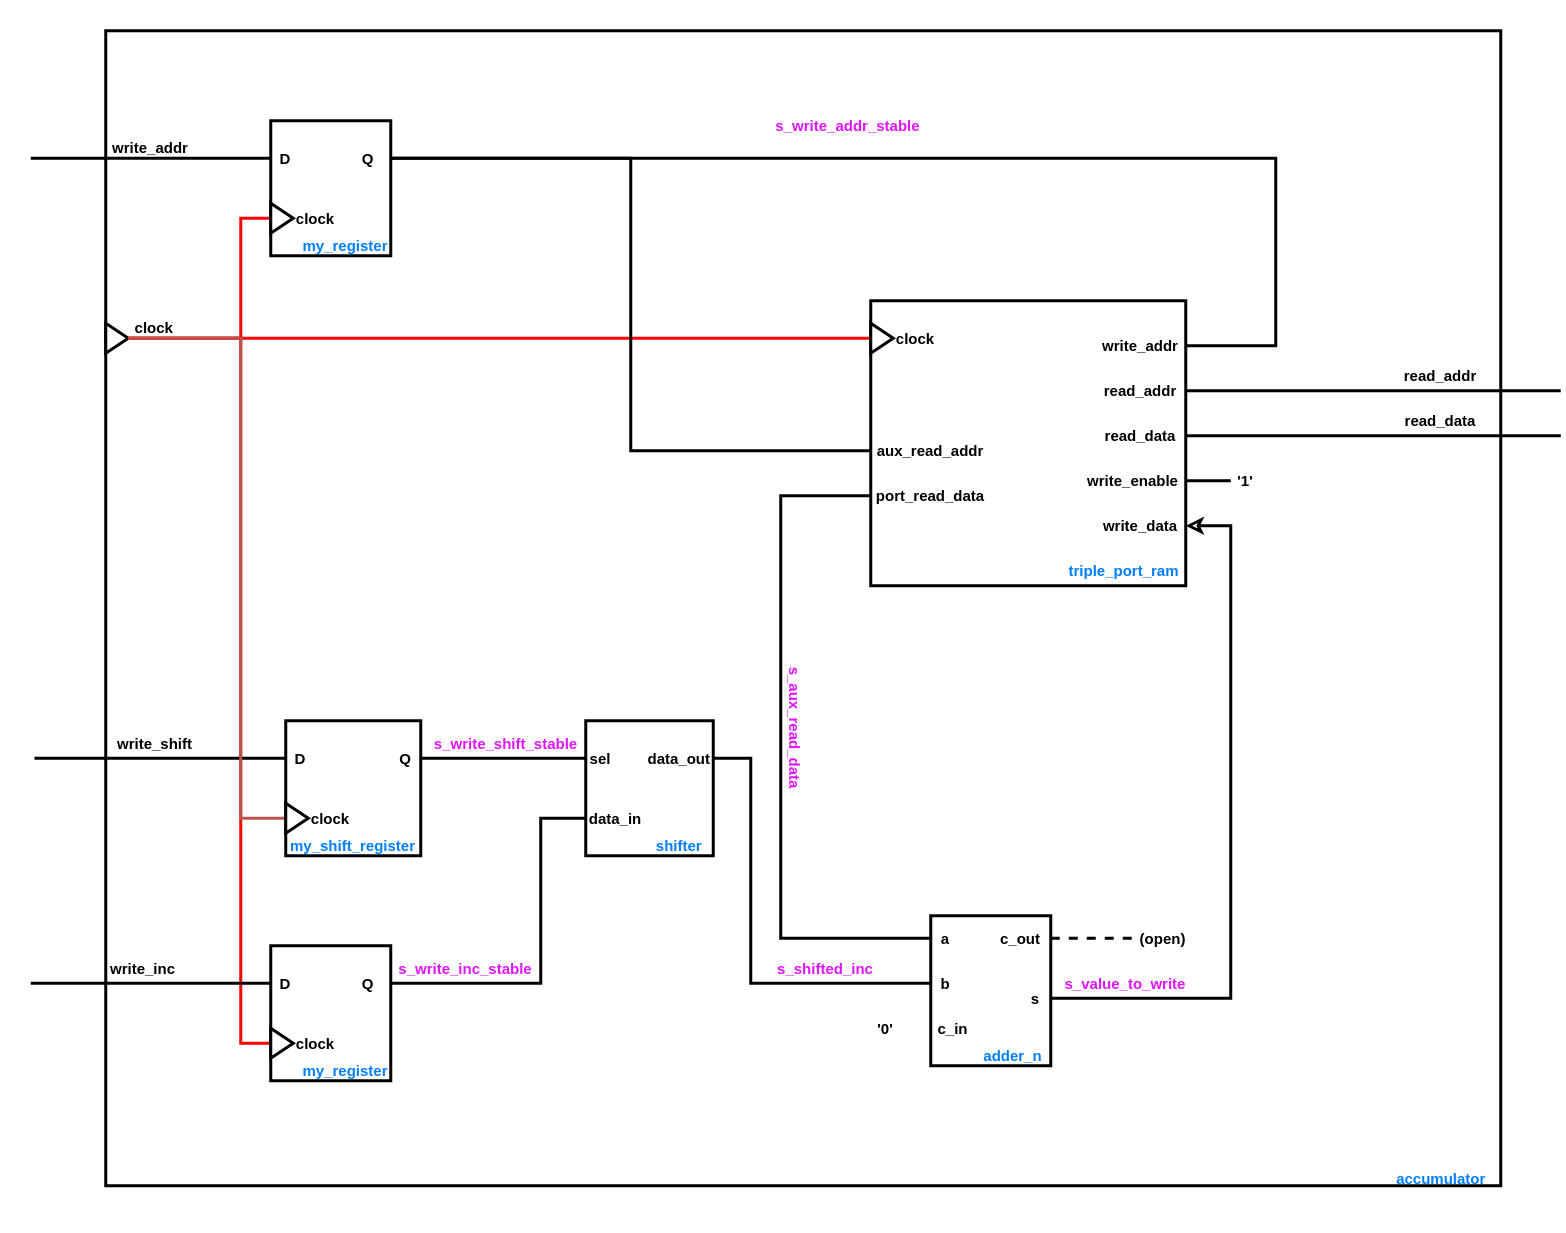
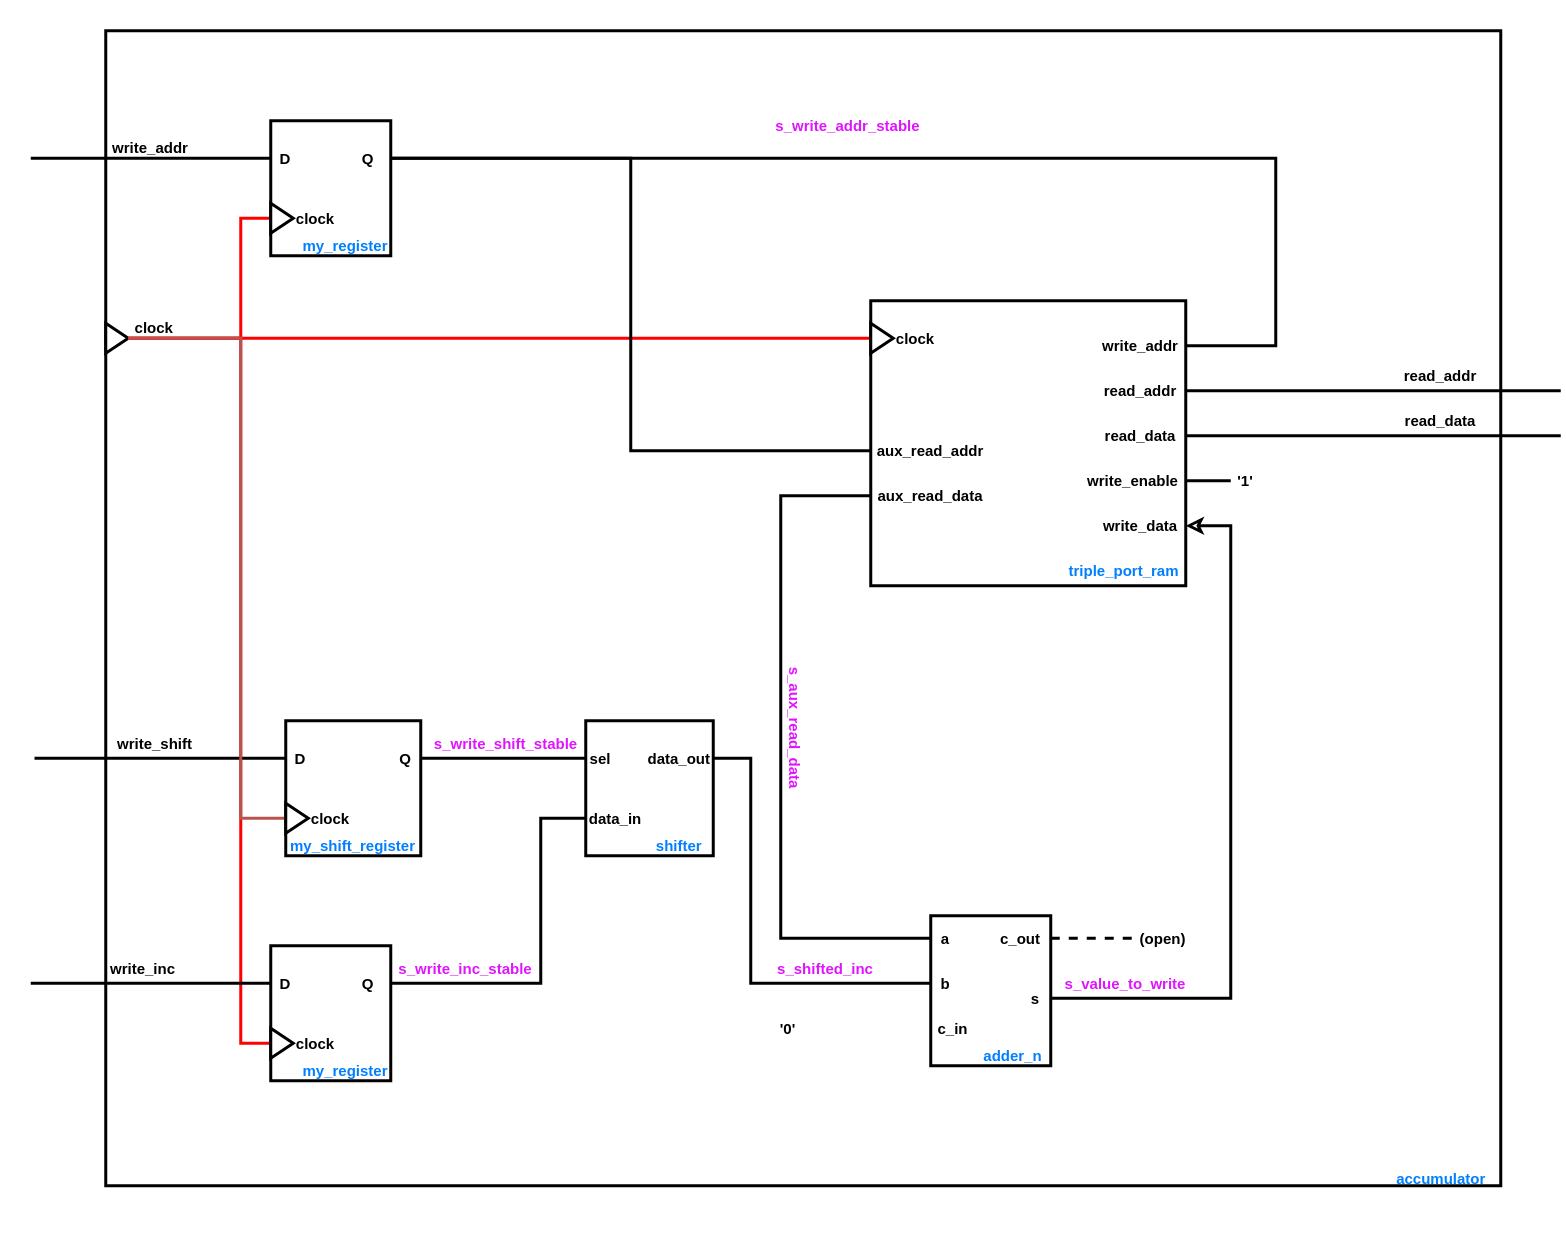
(931, 496) -> (931, 496)
(886, 1028) -> (788, 1028)
